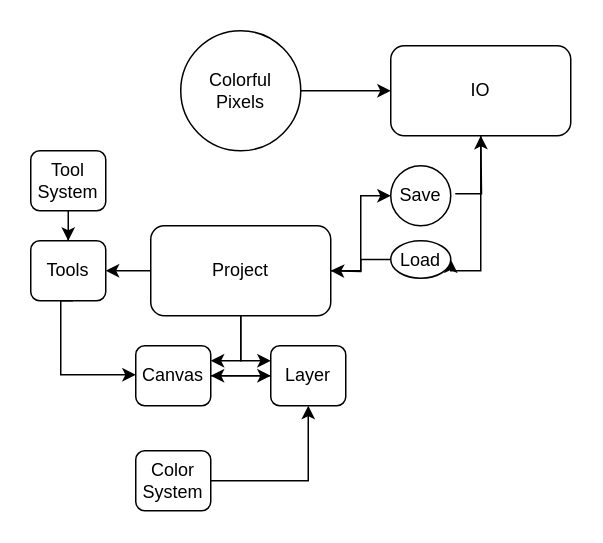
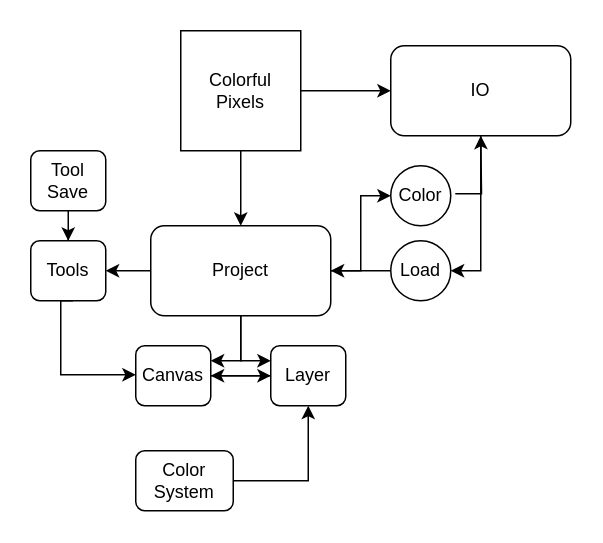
(241, 91) -> (241, 91)
(68, 181) -> (68, 181)
none -> (241, 183)
(421, 196) -> (421, 196)
(421, 260) -> (421, 271)
(173, 481) -> (185, 481)
